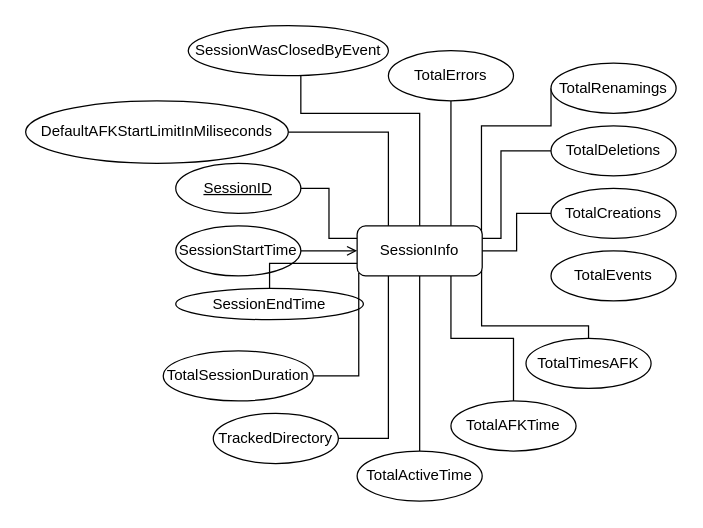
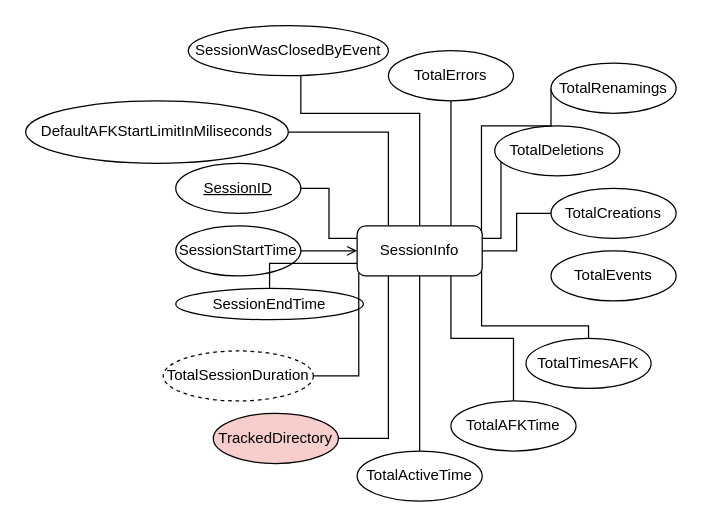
(613, 151) -> (557, 151)
(238, 376) -> (238, 376)
(276, 438) -> (276, 438)
